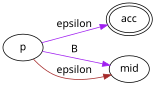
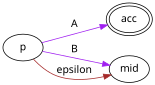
(75, 24) -> (75, 24)
